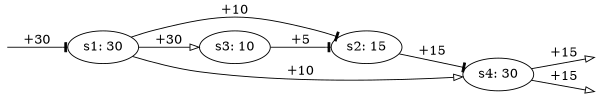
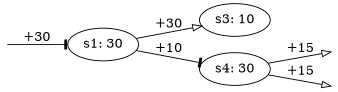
(367, 47) -> none
(292, 79) -> (167, 56)
